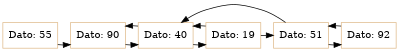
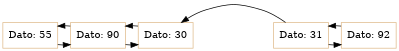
none -> (68, 26)
(166, 35) -> (166, 35)
(233, 35) -> none
(301, 35) -> (301, 35)
